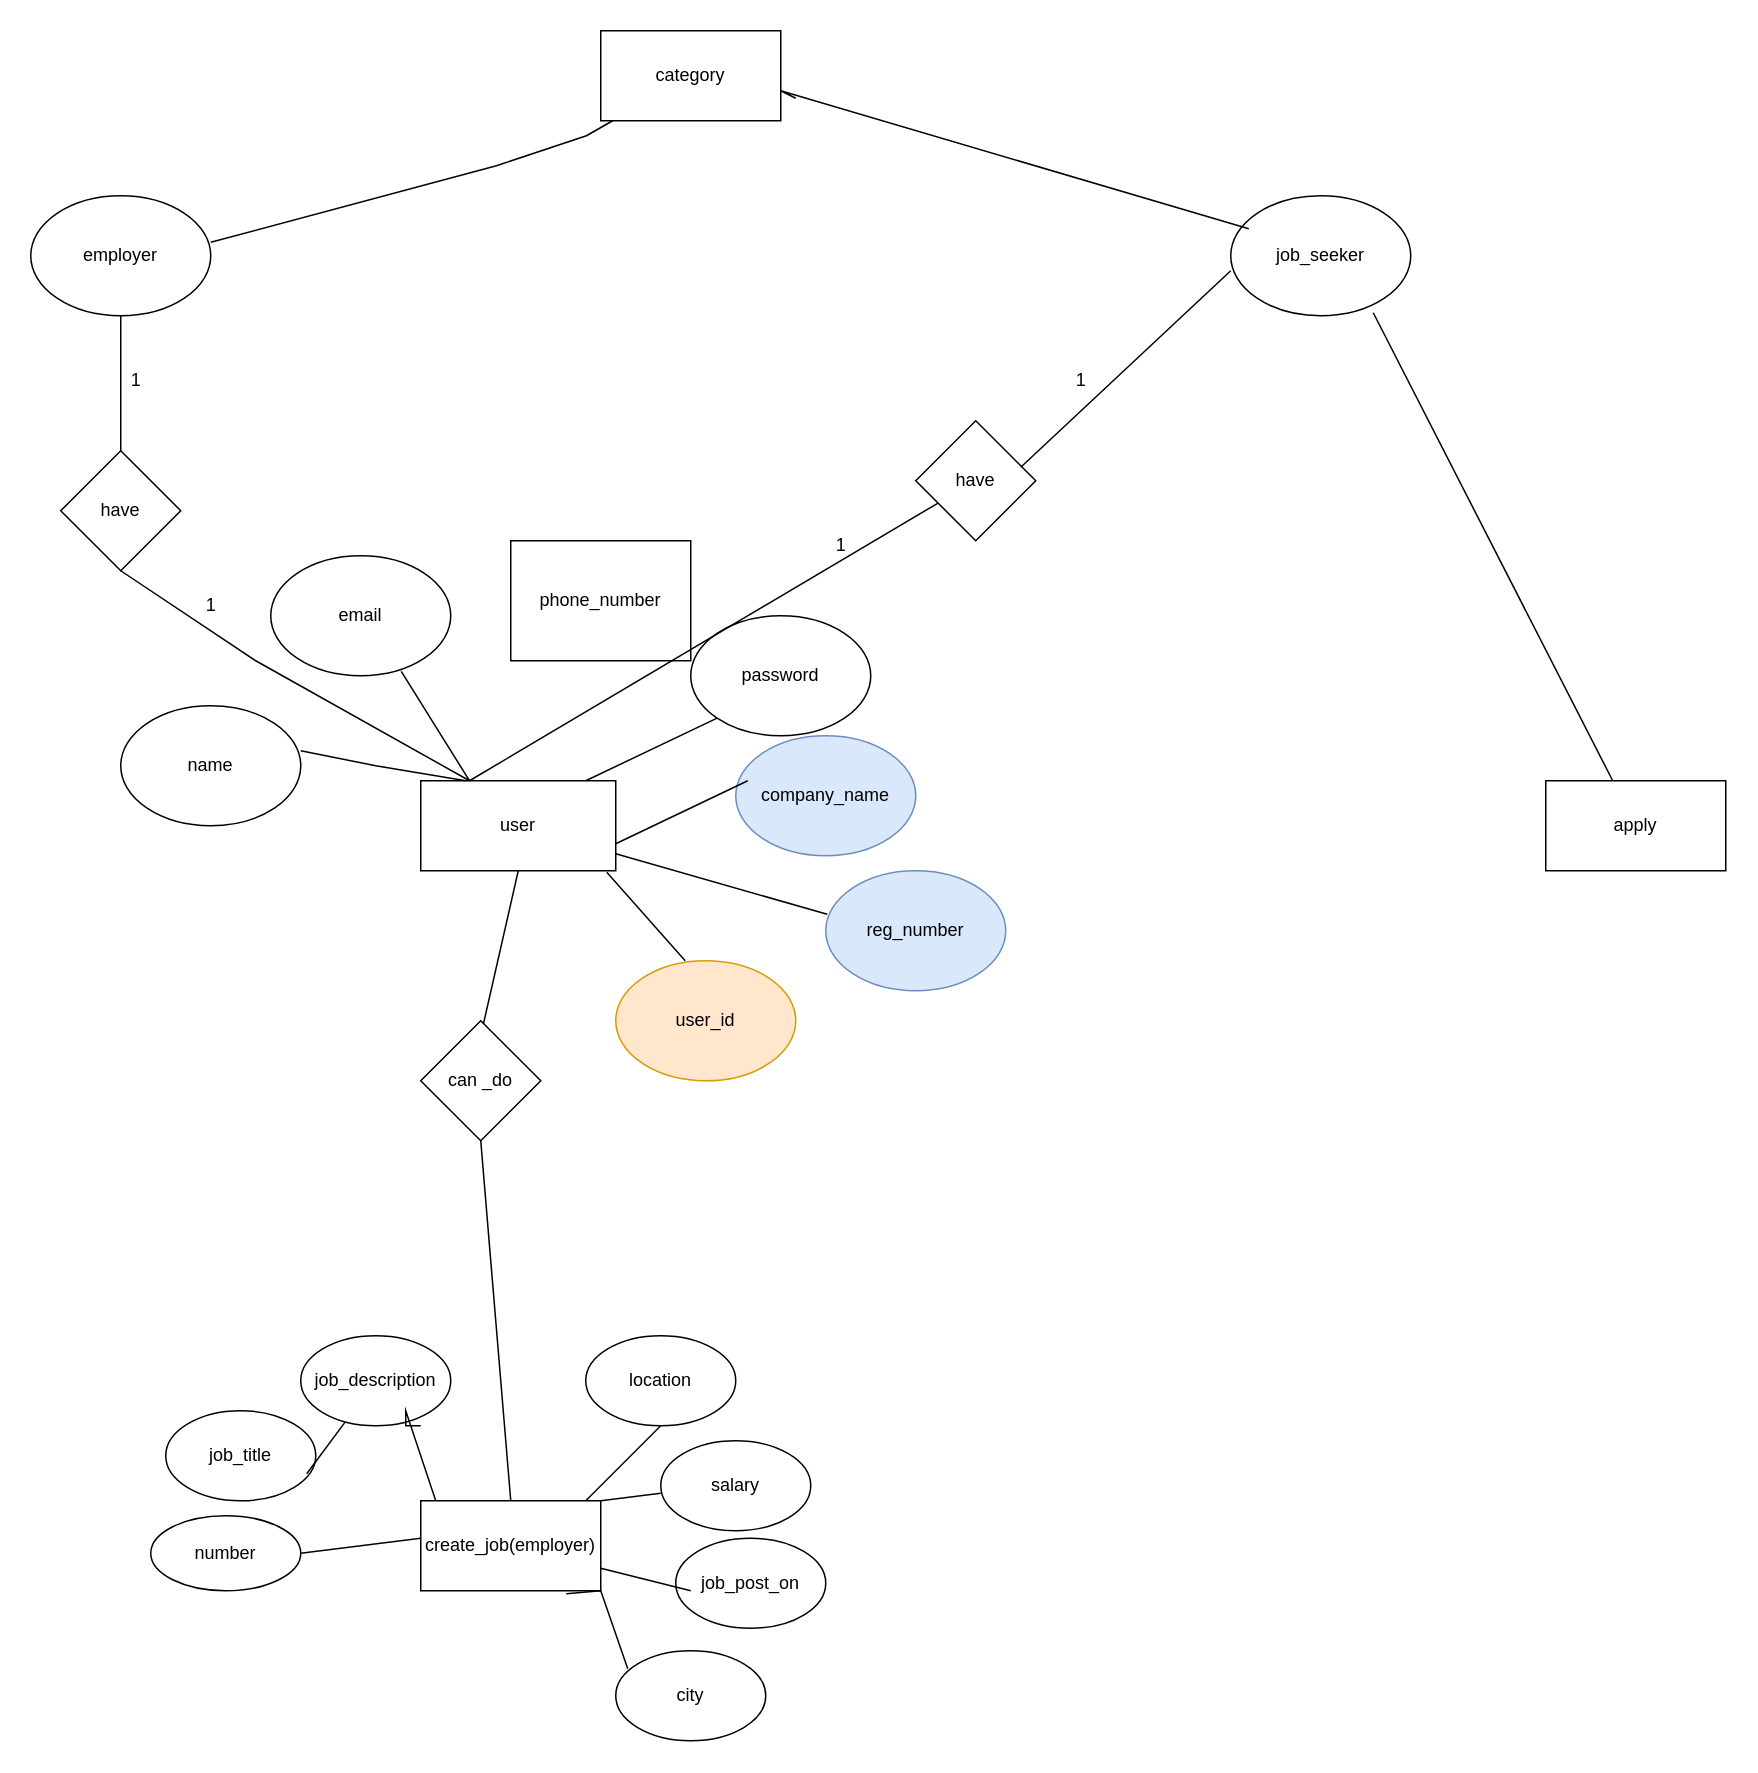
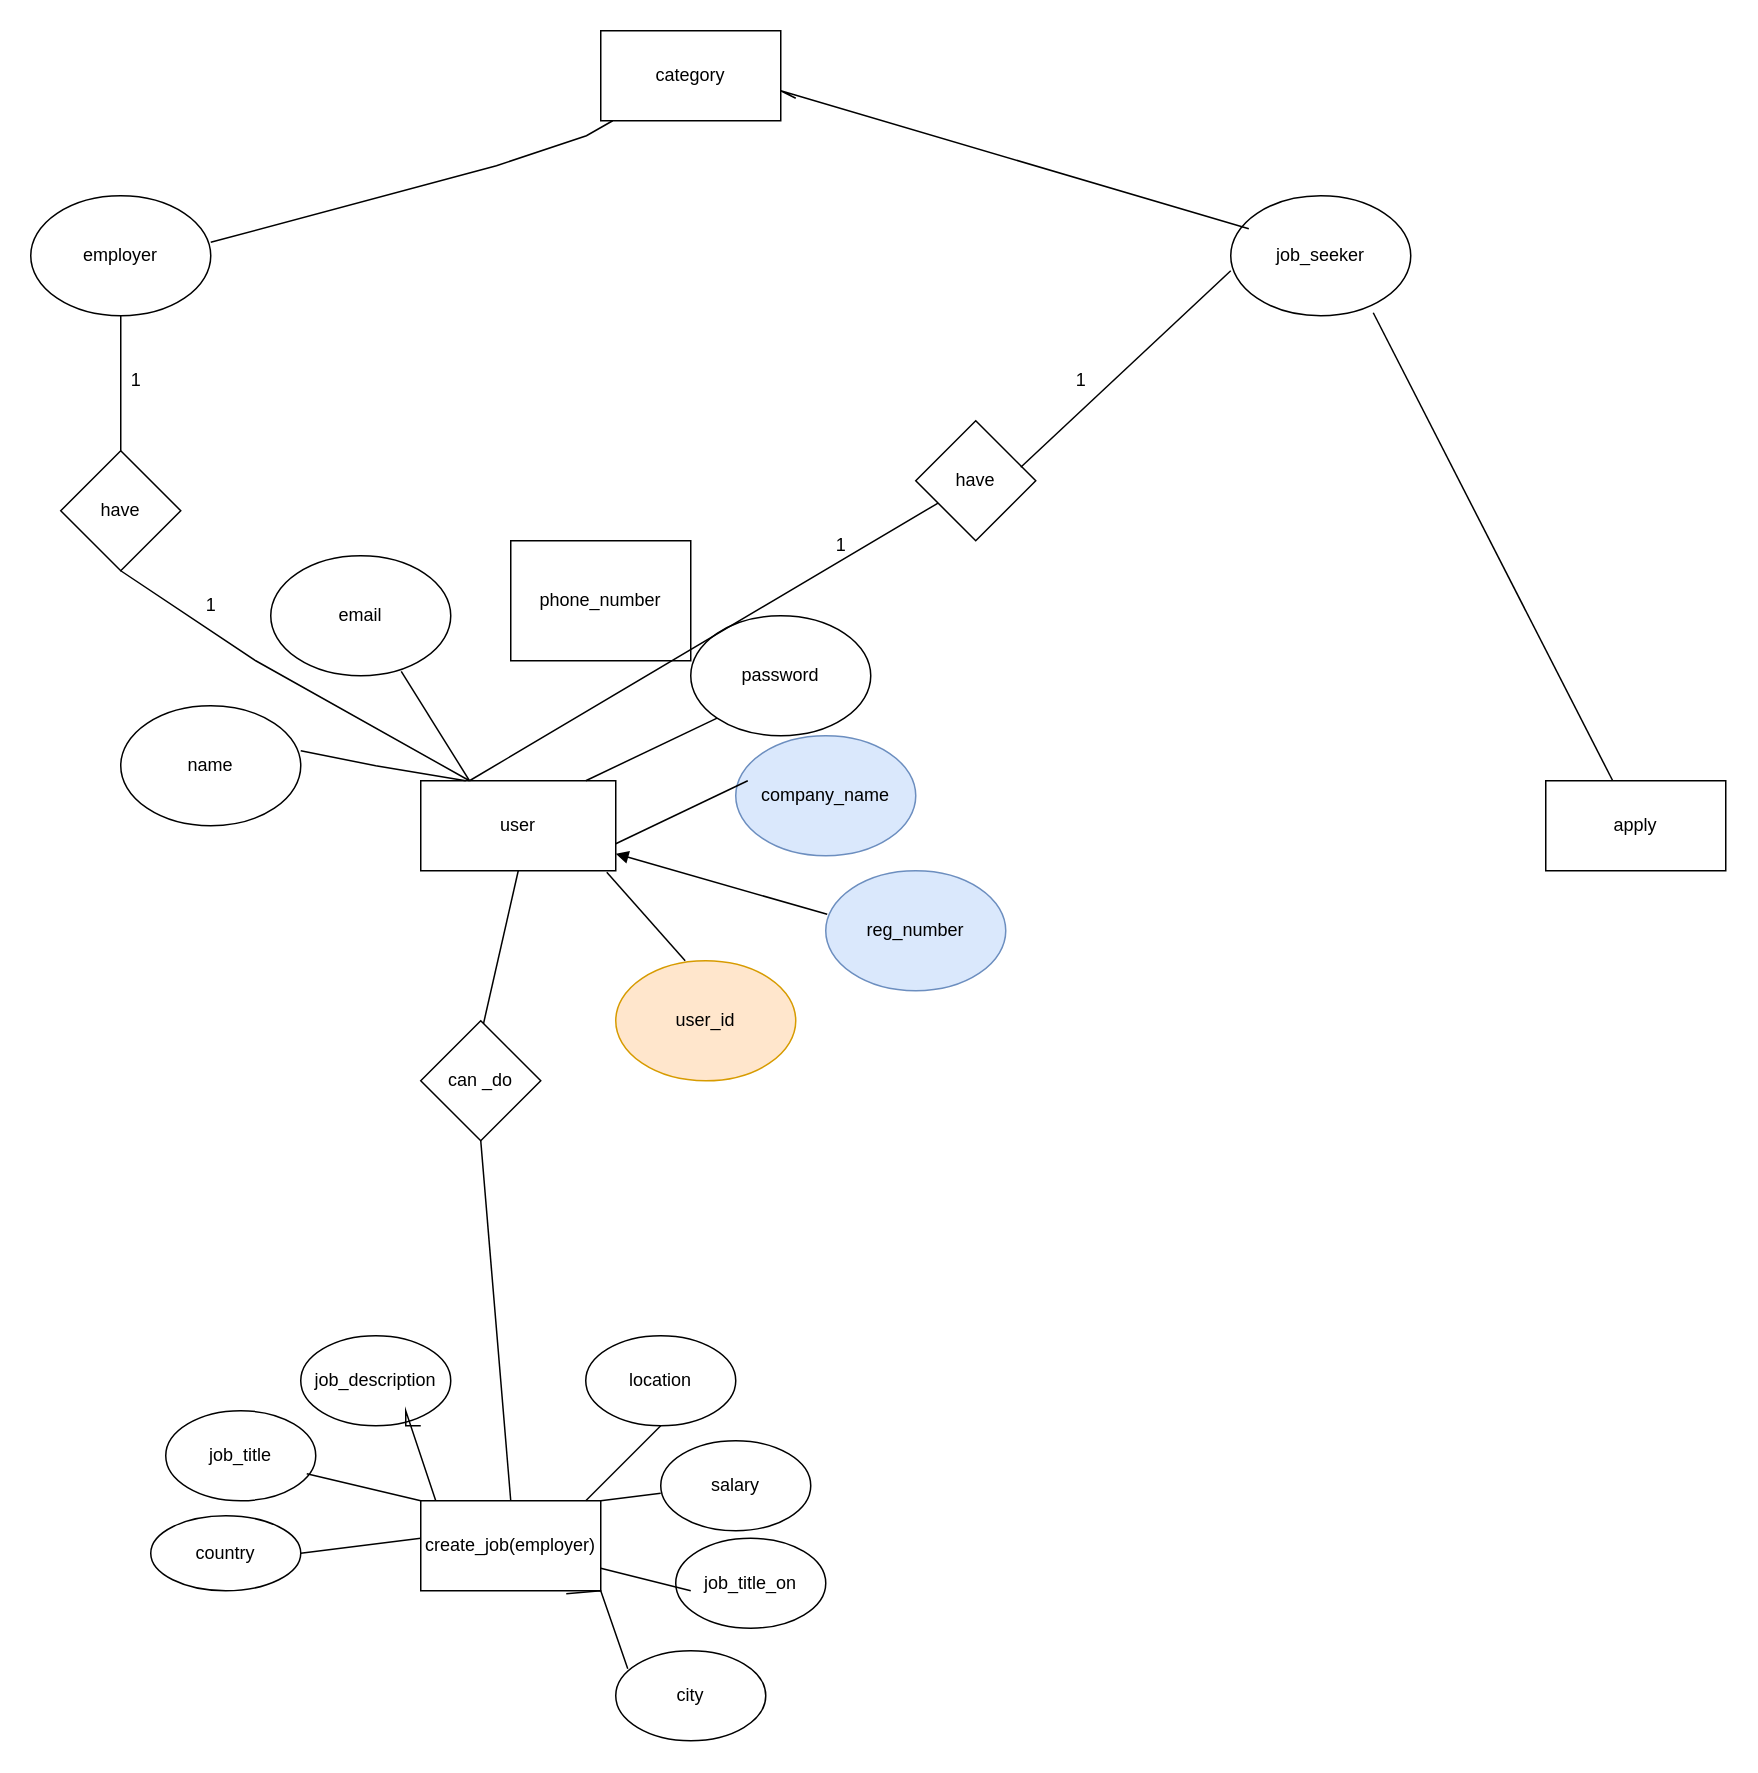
(623, 856) -> (628, 857)
(326, 1448) -> (363, 1487)
(226, 1553) -> (226, 1553)
(751, 1583) -> (751, 1583)
